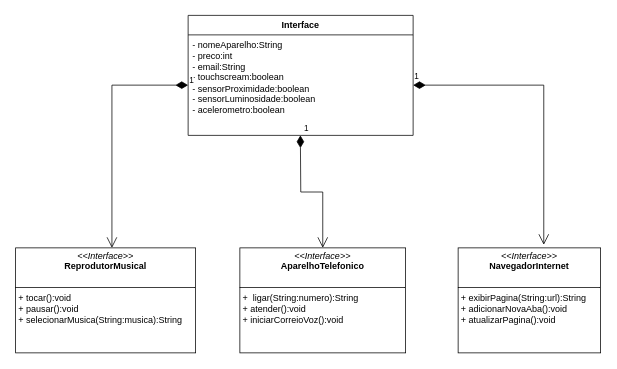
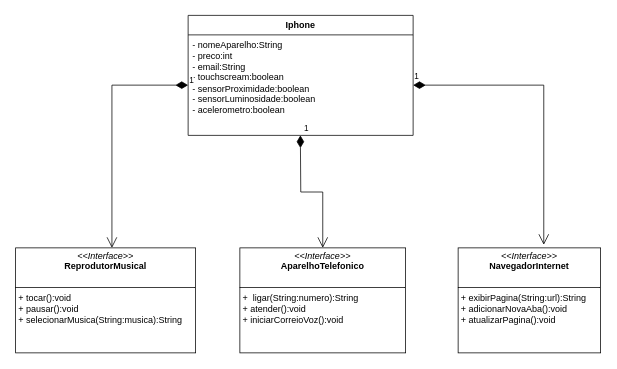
(300, 25) -> (300, 25)
